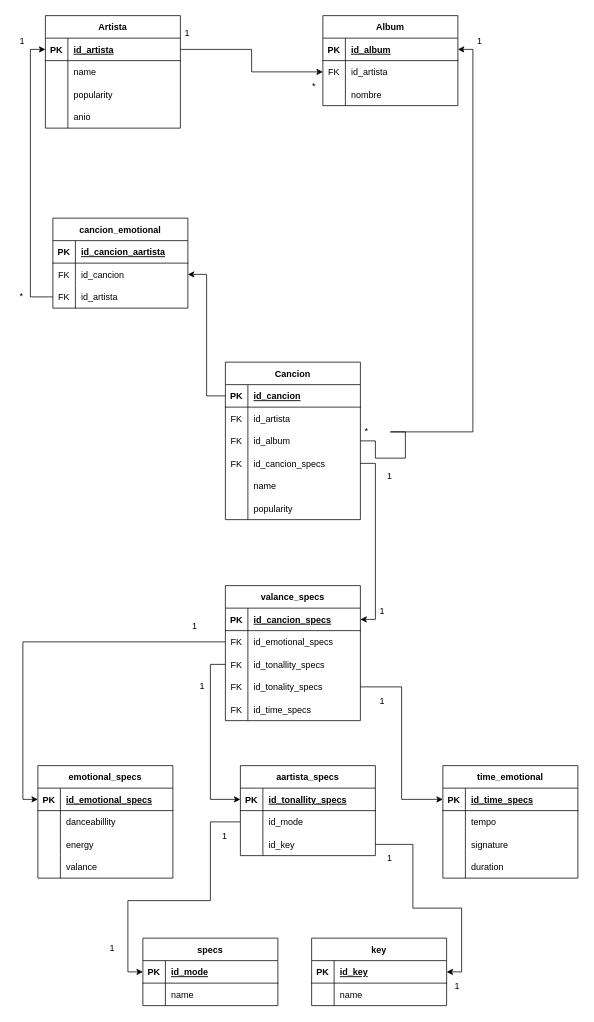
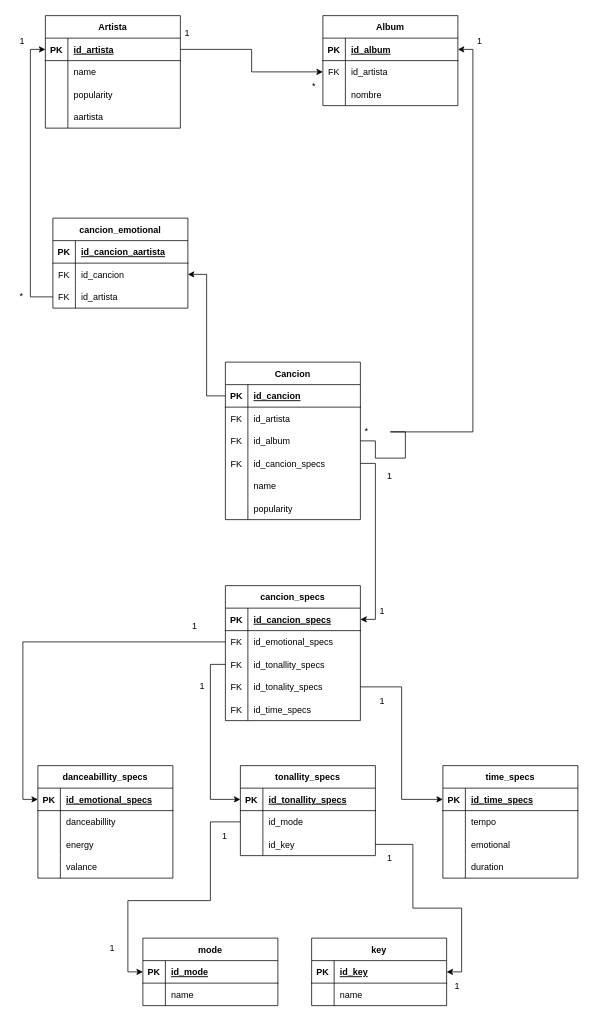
(82, 117) -> (92, 117)
(293, 597) -> (293, 597)
(105, 777) -> (105, 777)
(308, 777) -> (308, 777)
(510, 777) -> (510, 777)
(493, 845) -> (491, 845)
(210, 950) -> (210, 950)
